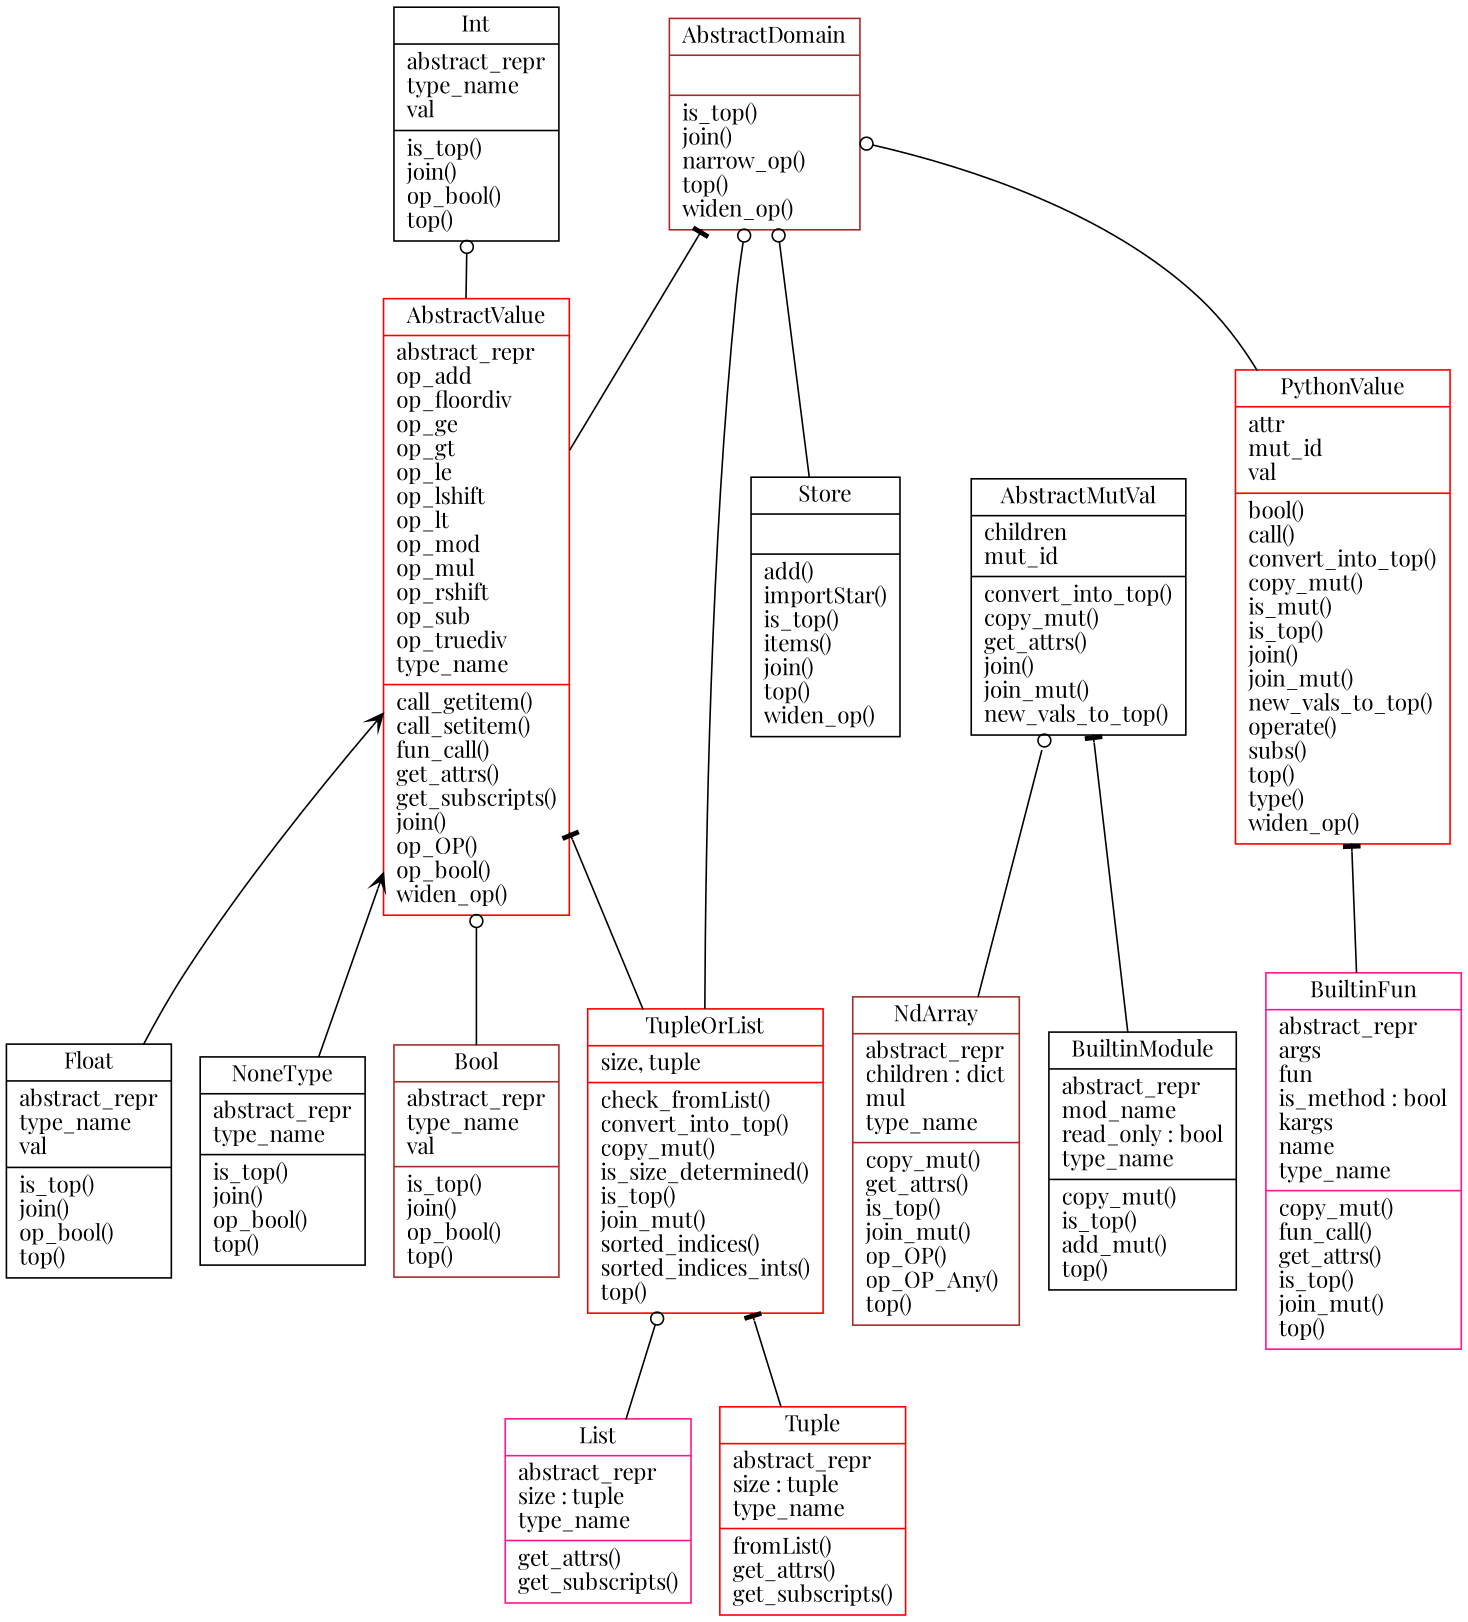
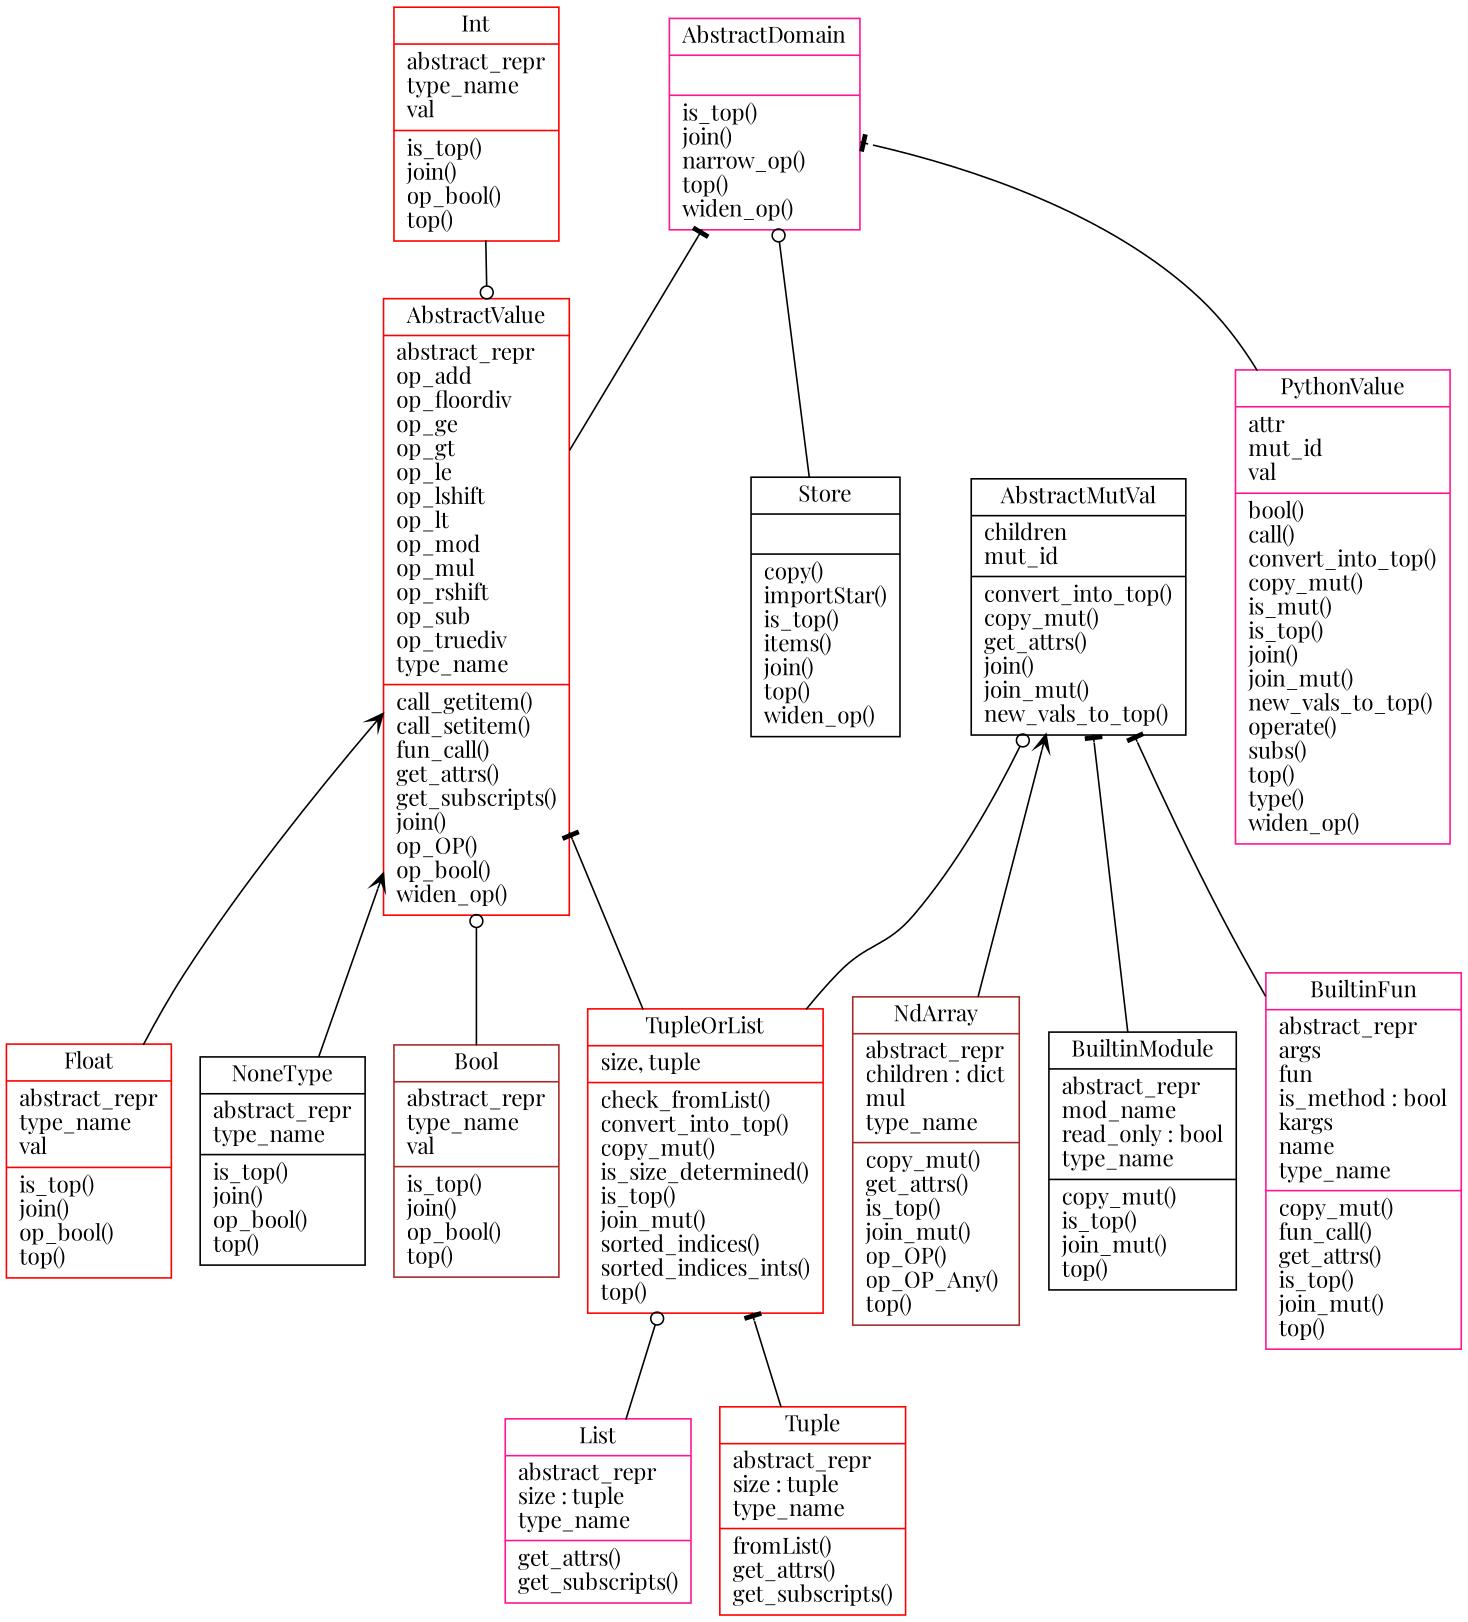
(476, 124) -> (476, 124)
(765, 124) -> (765, 124)
(1088, 221) -> (1088, 221)
(466, 276) -> (486, 263)
(789, 572) -> (793, 572)
(1343, 607) -> (1343, 607)
(714, 625) -> (931, 893)
(1010, 874) -> (1010, 874)
(1354, 912) -> (1198, 871)
(89, 1161) -> (89, 1161)
(1115, 1246) -> (1115, 1246)
